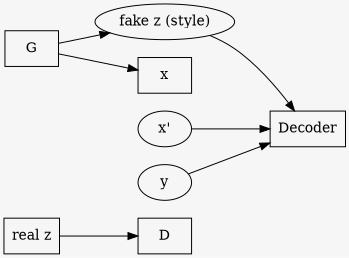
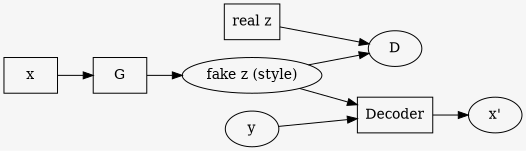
none -> (334, 60)
(93, 61) -> (71, 75)
(226, 129) -> (446, 115)
(165, 236) -> (395, 49)
